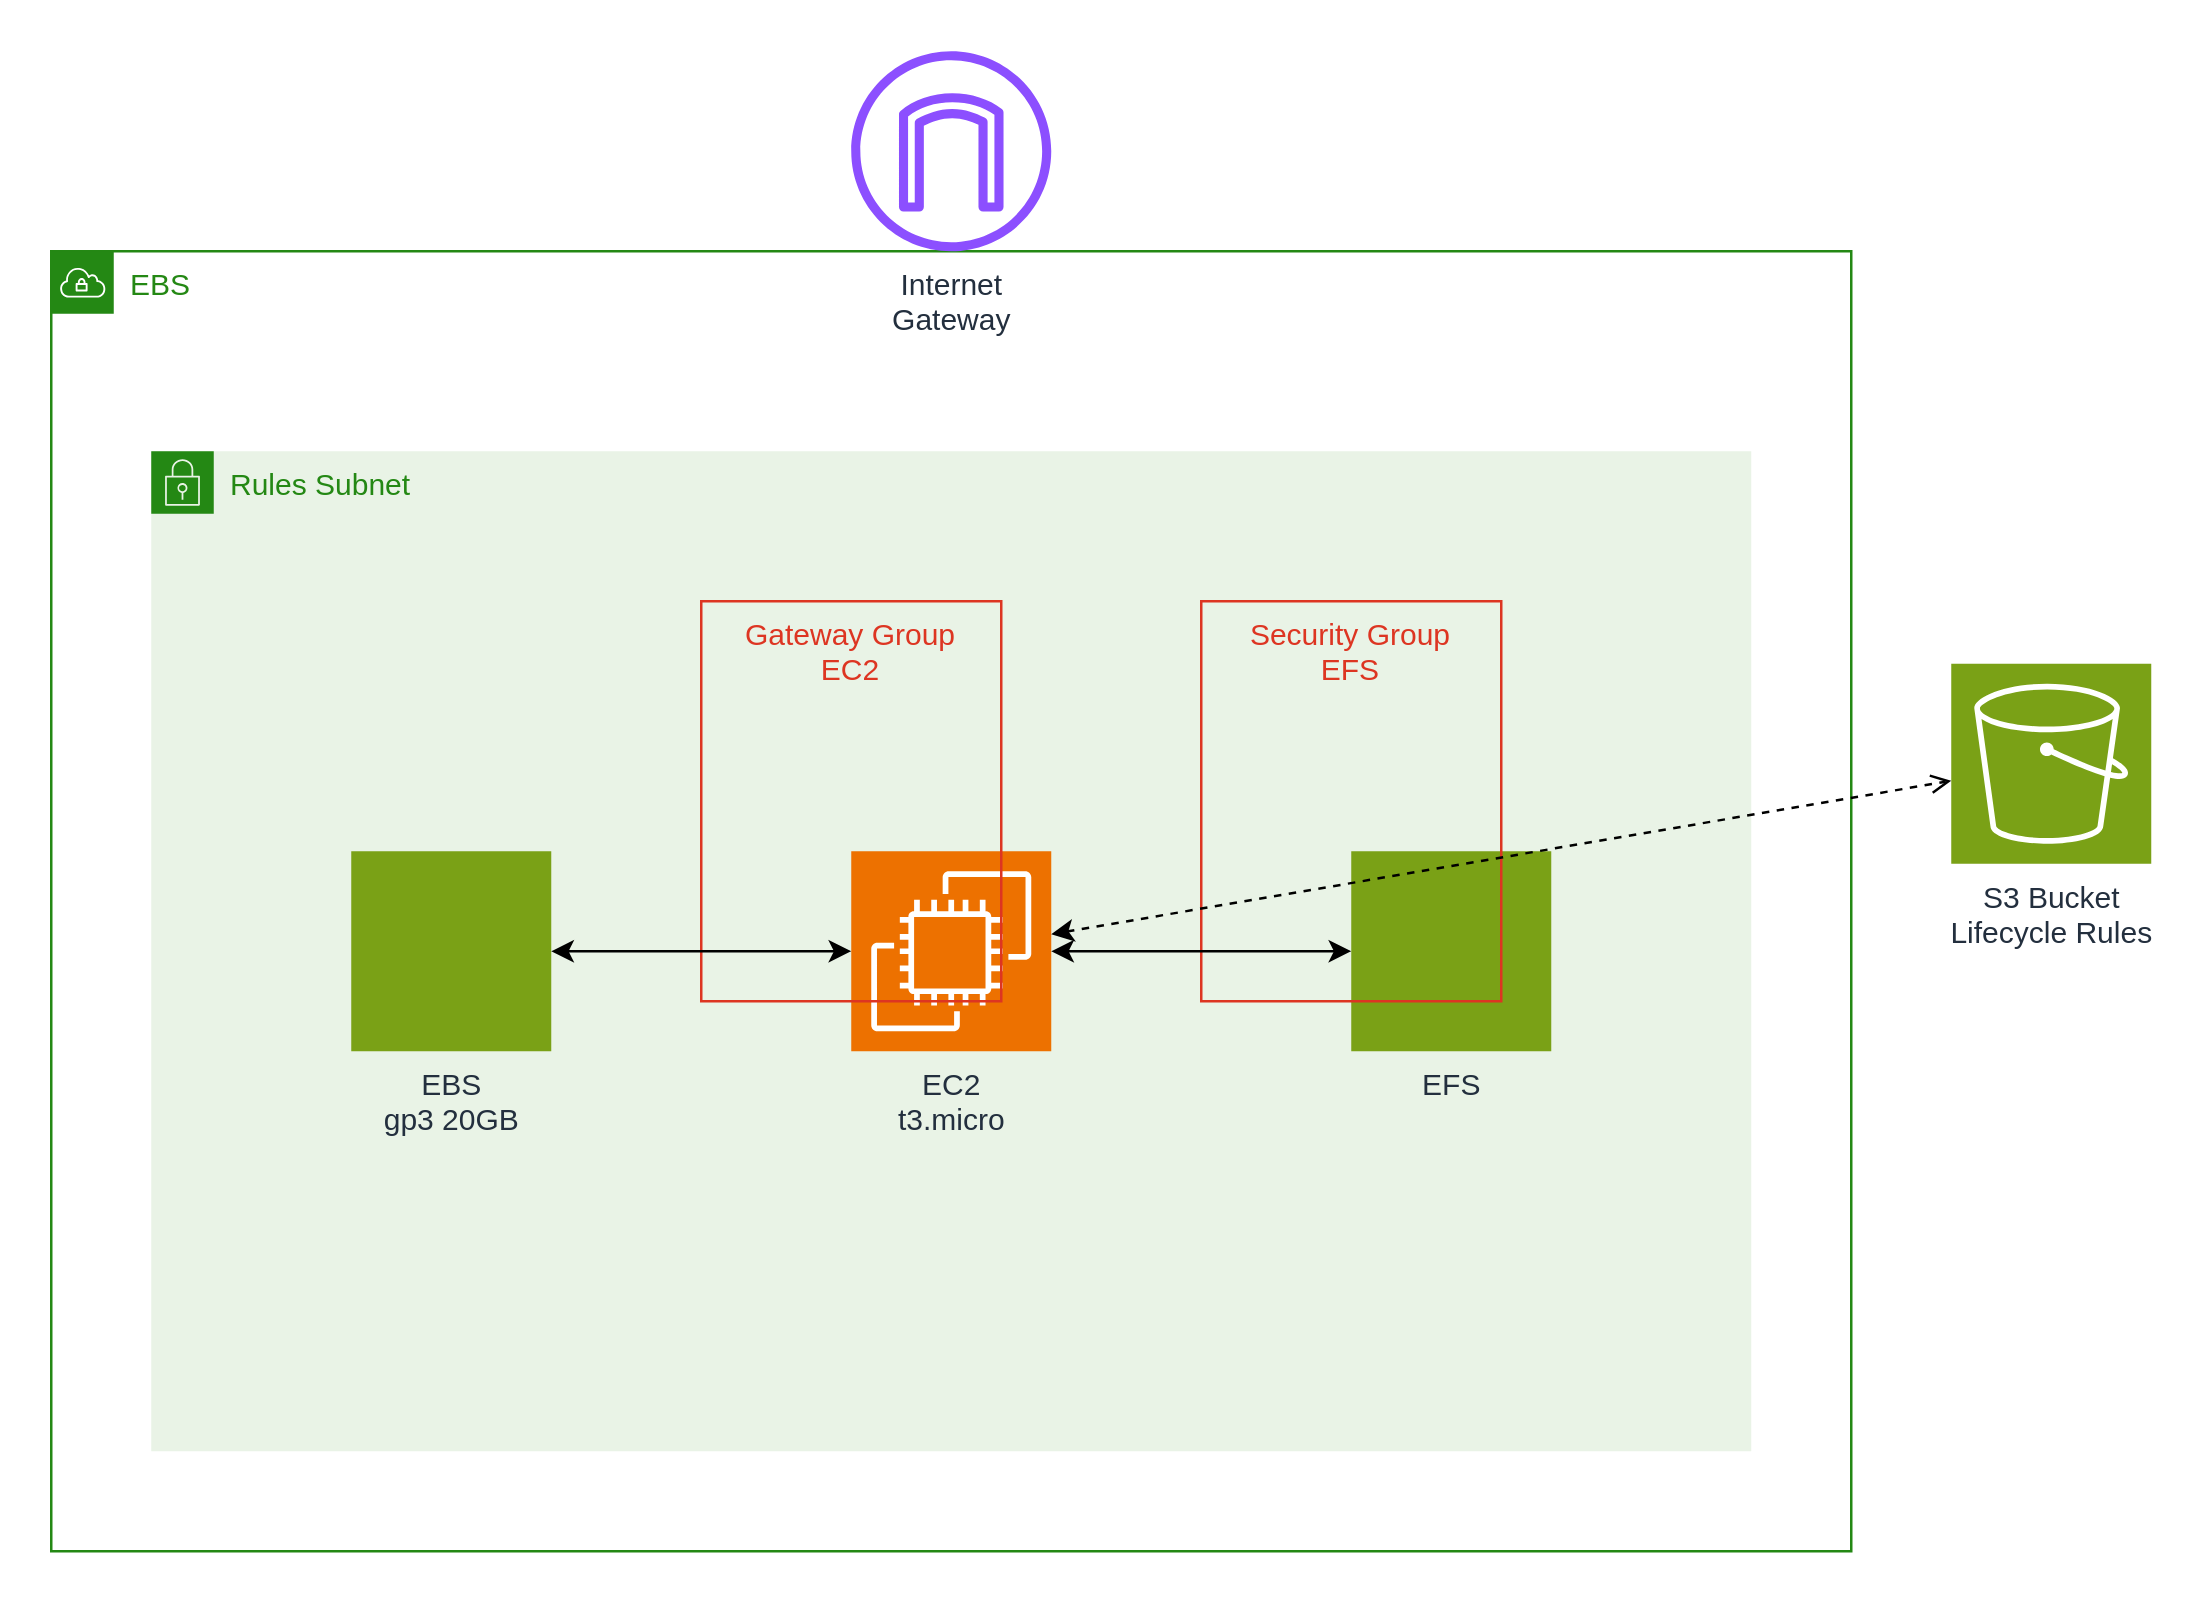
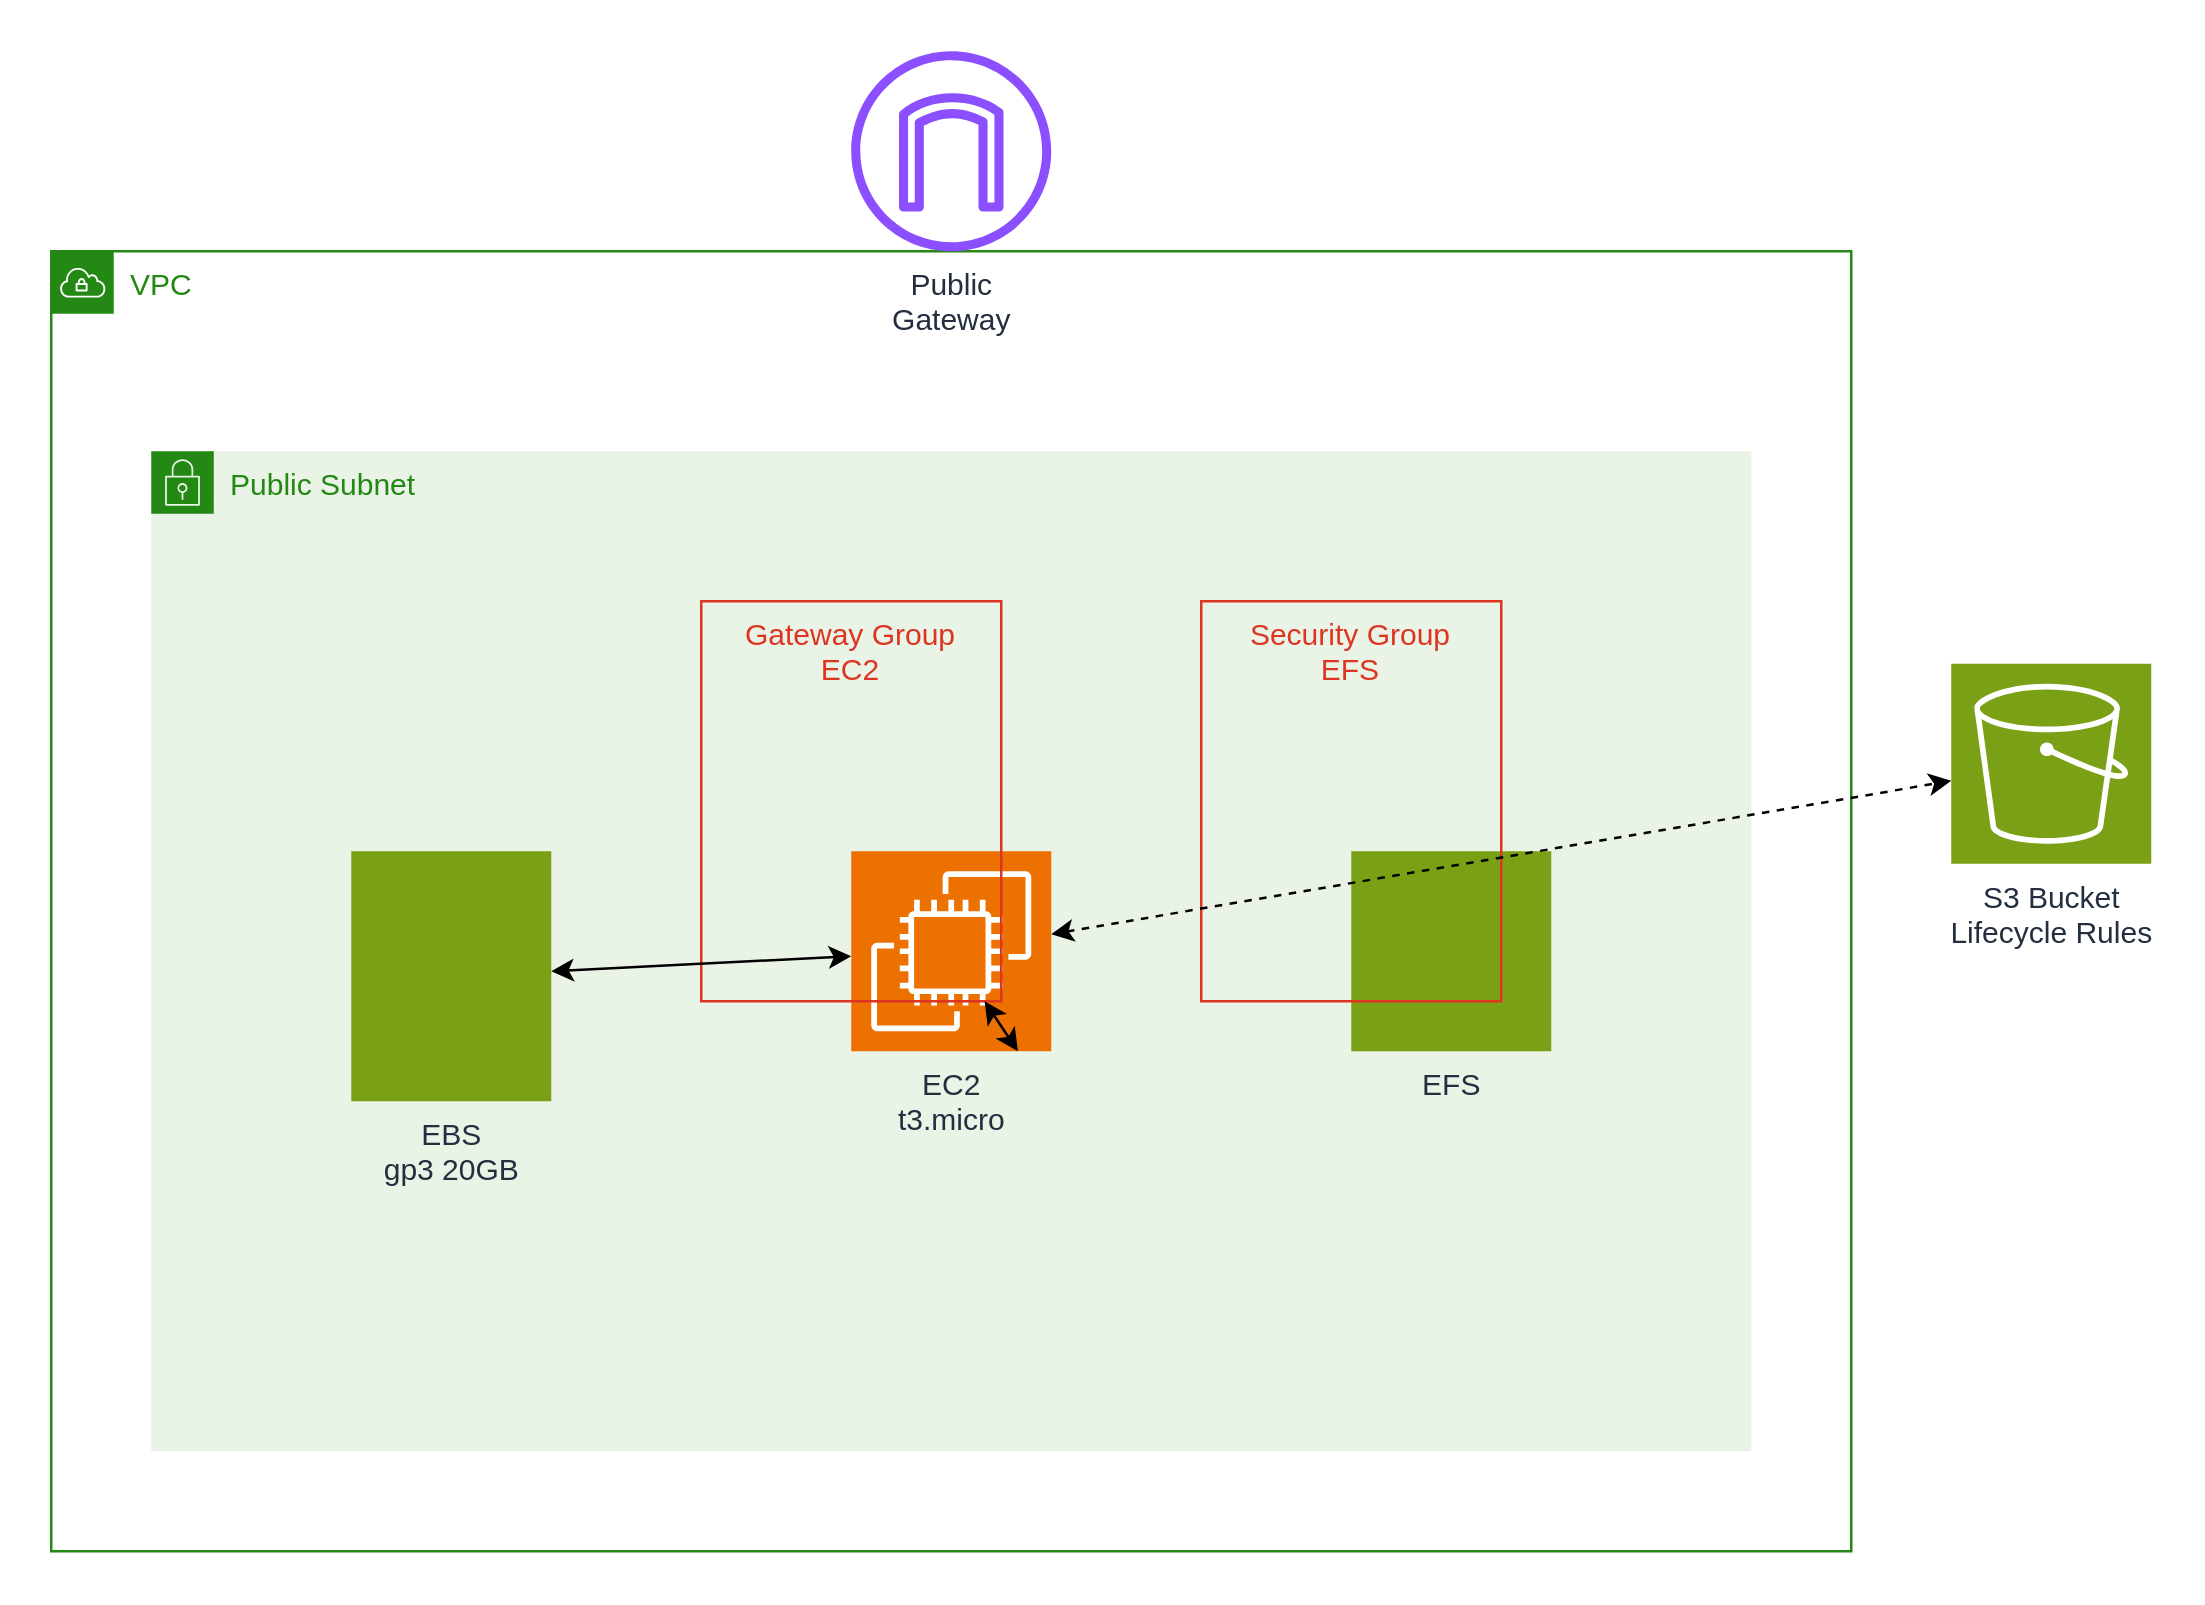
(156, 287) -> (156, 287)
(953, 305) -> (953, 305)
(324, 487) -> (329, 487)
(1937, 783) -> (1933, 784)
(451, 951) -> (451, 976)
(1201, 951) -> (1001, 1026)
